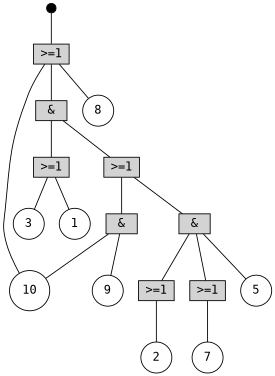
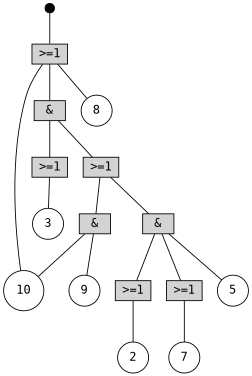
(75, 224) -> none
